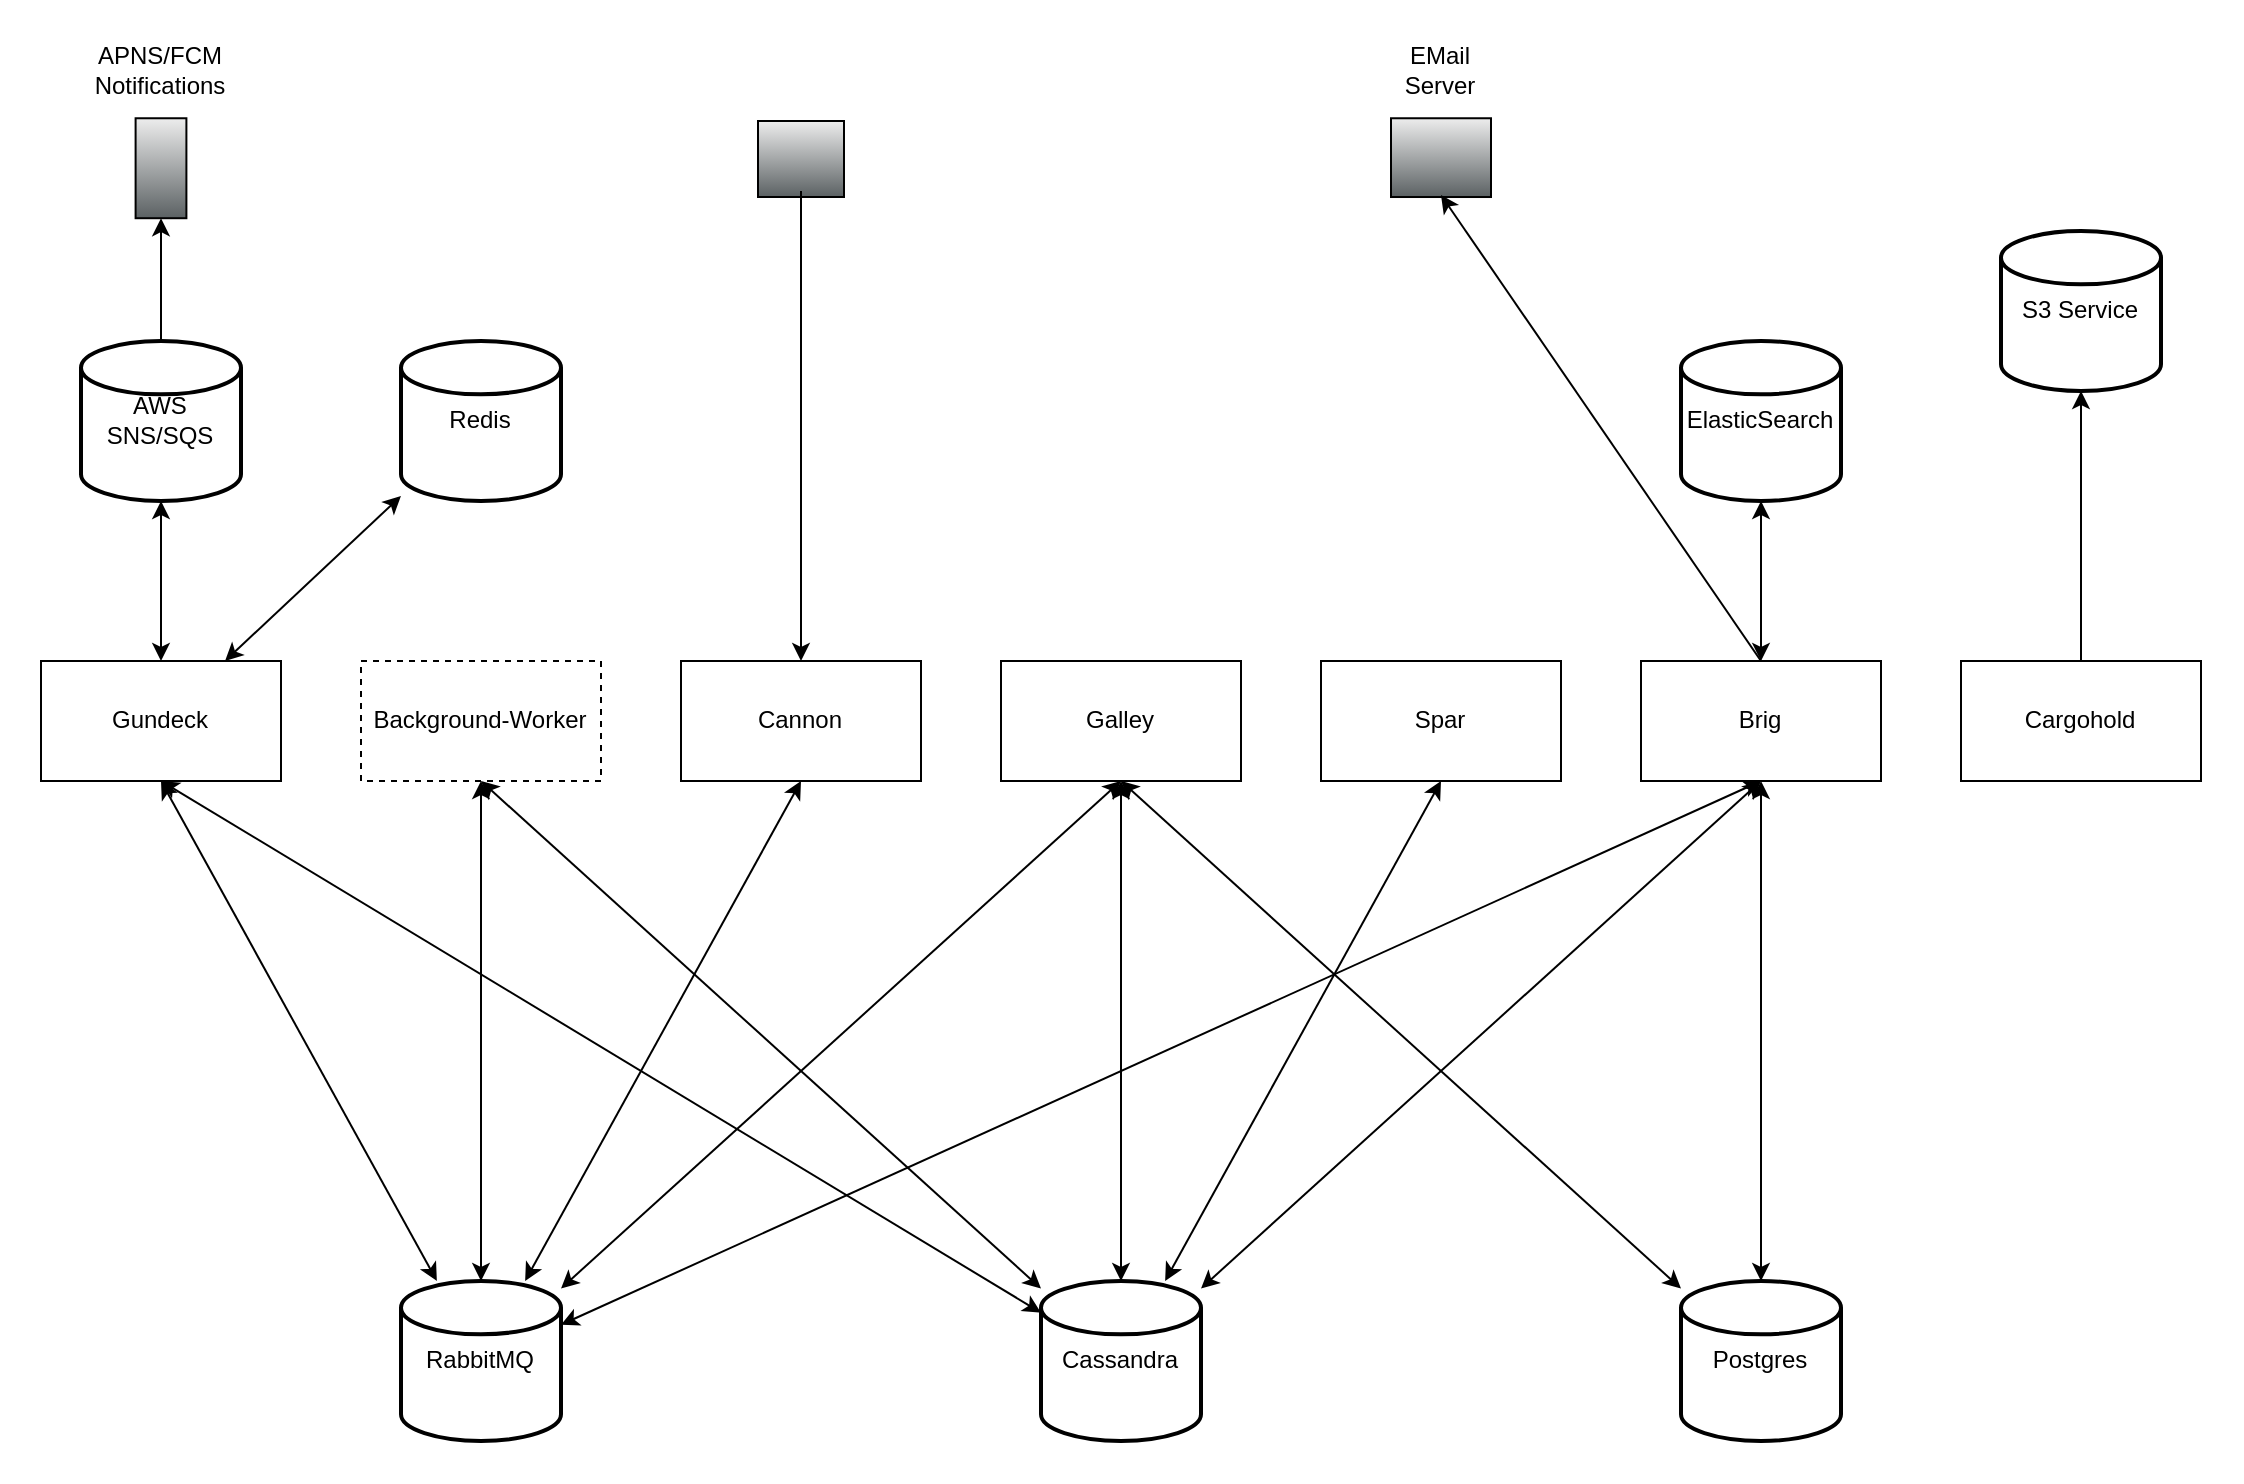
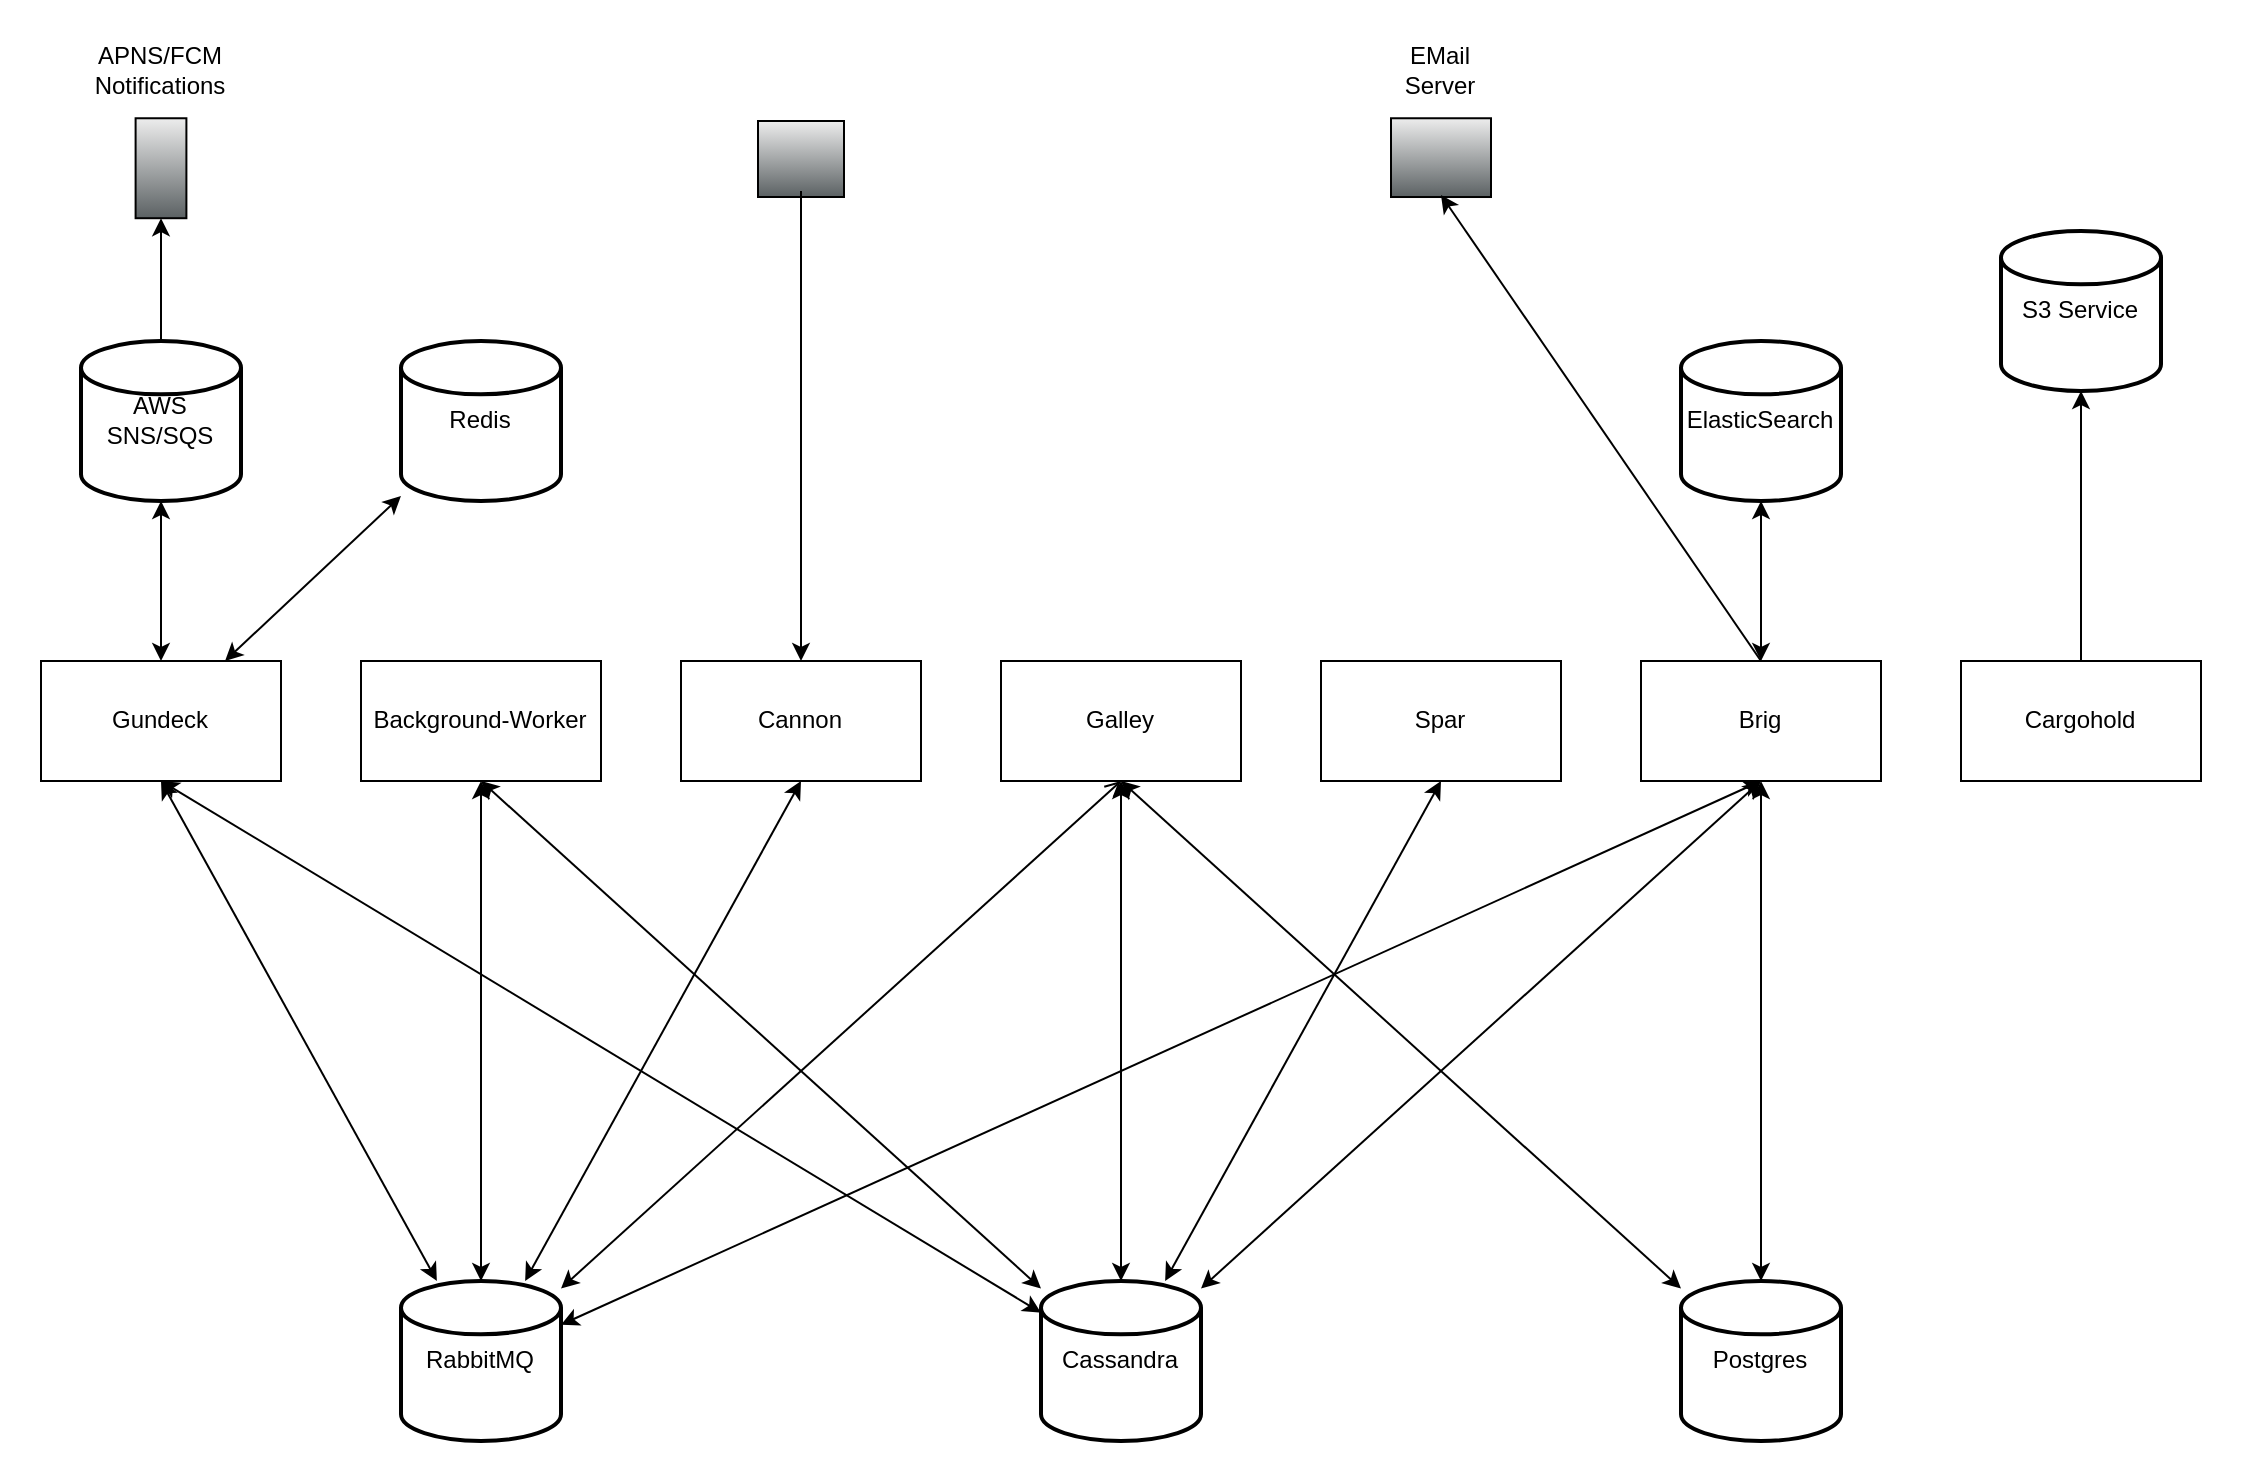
(481, 721) -> (481, 721)
(1110, 791) -> (1112, 789)
